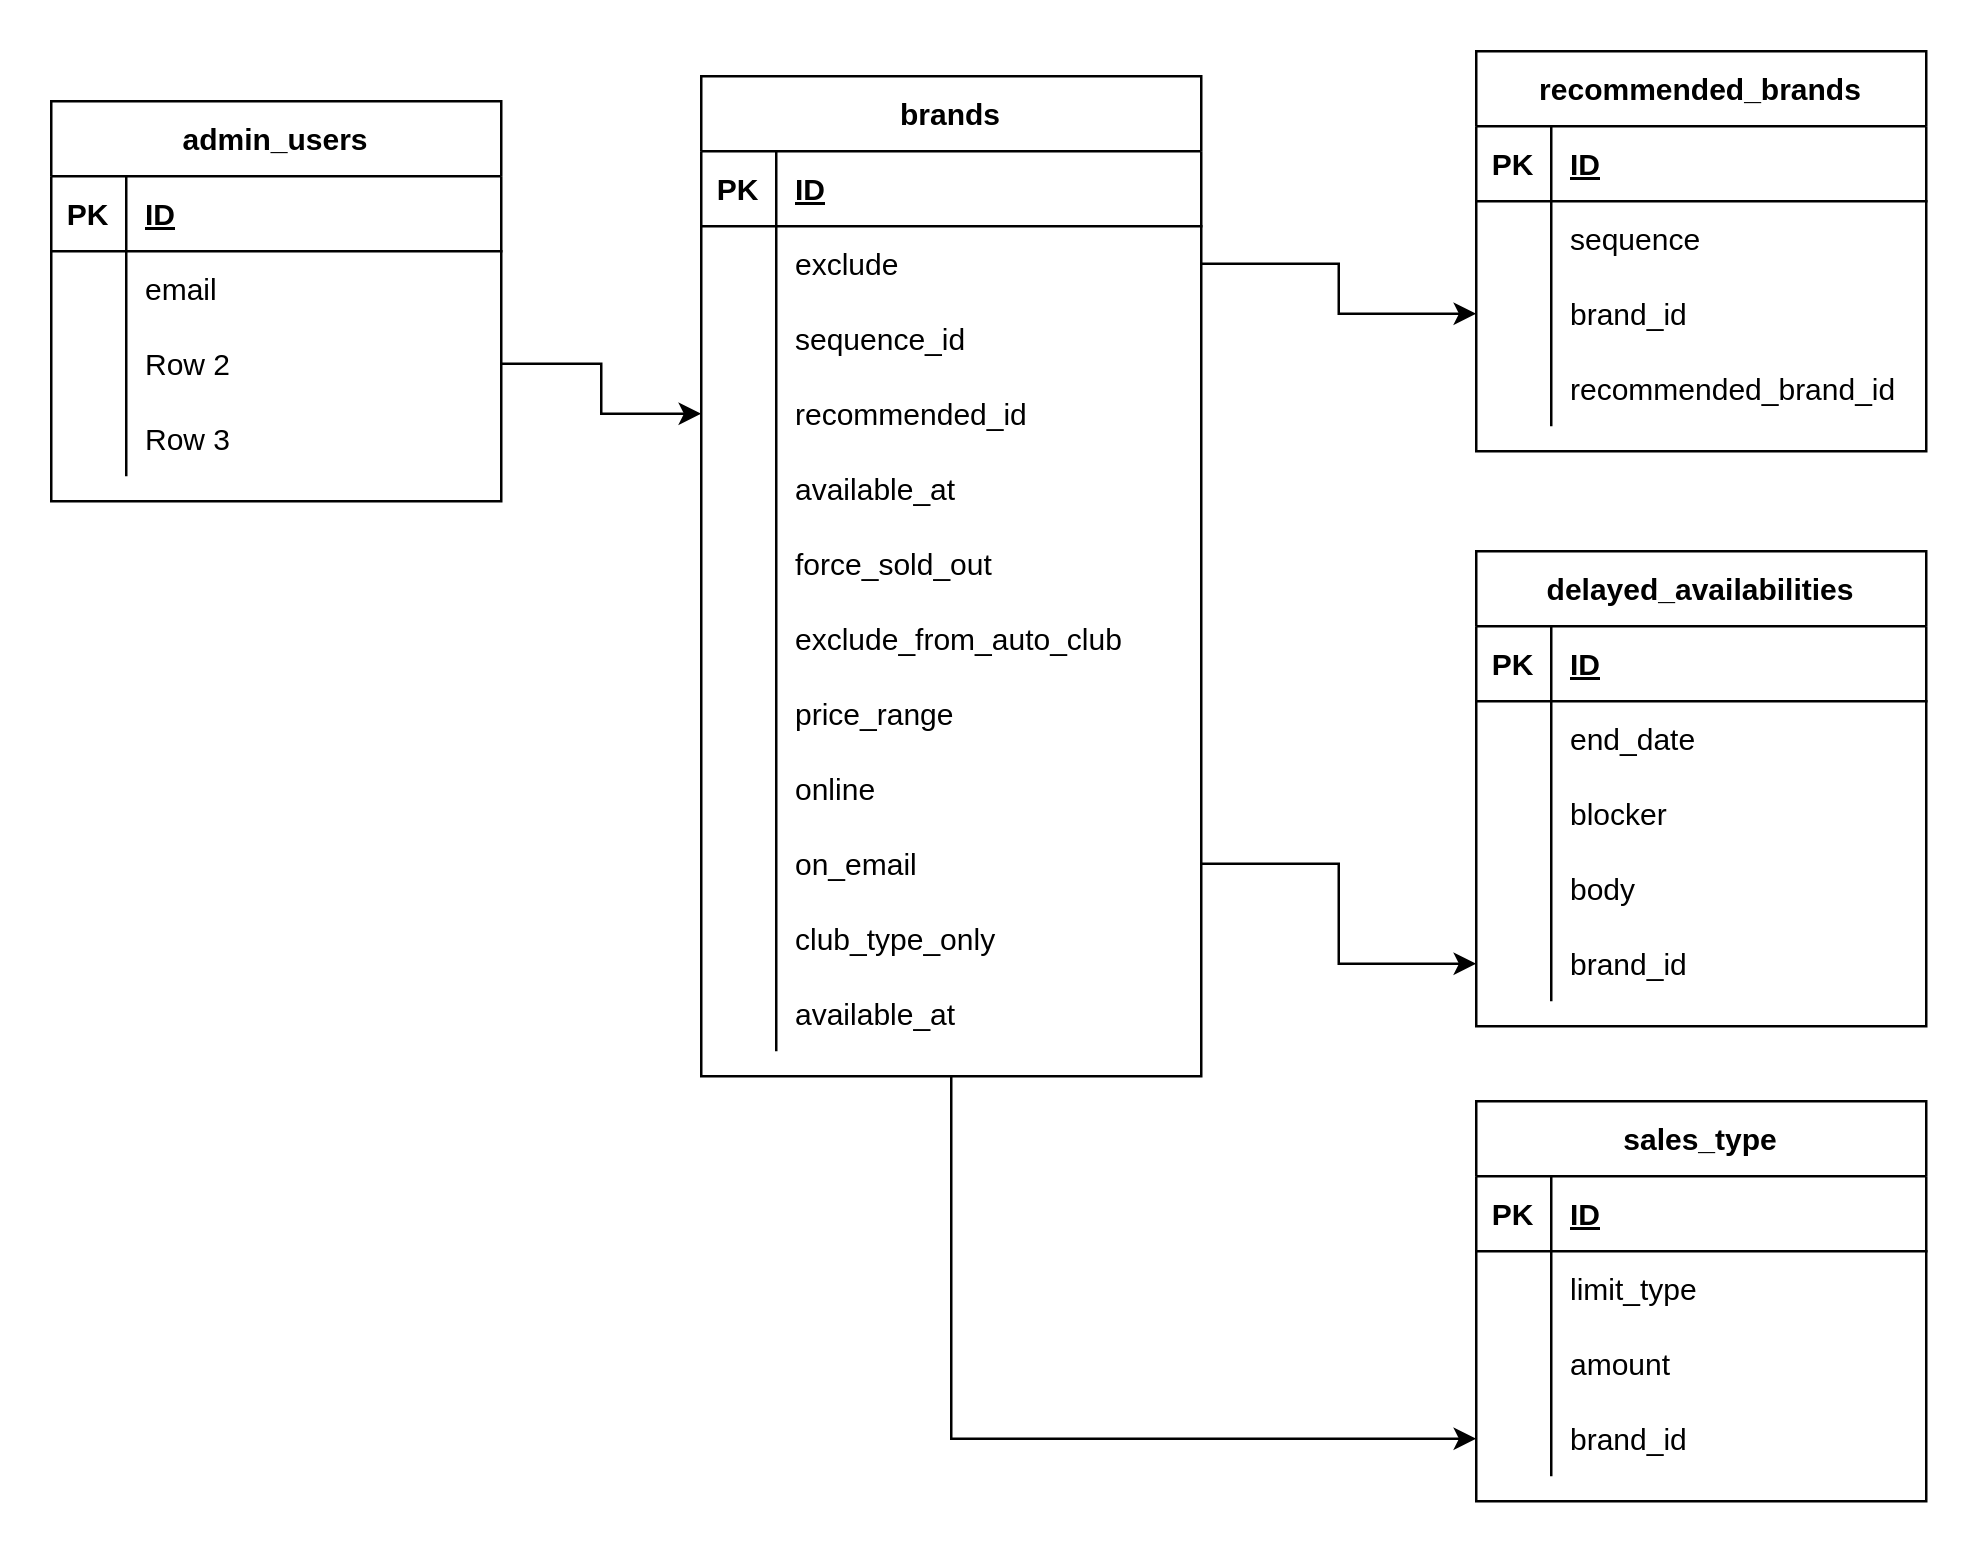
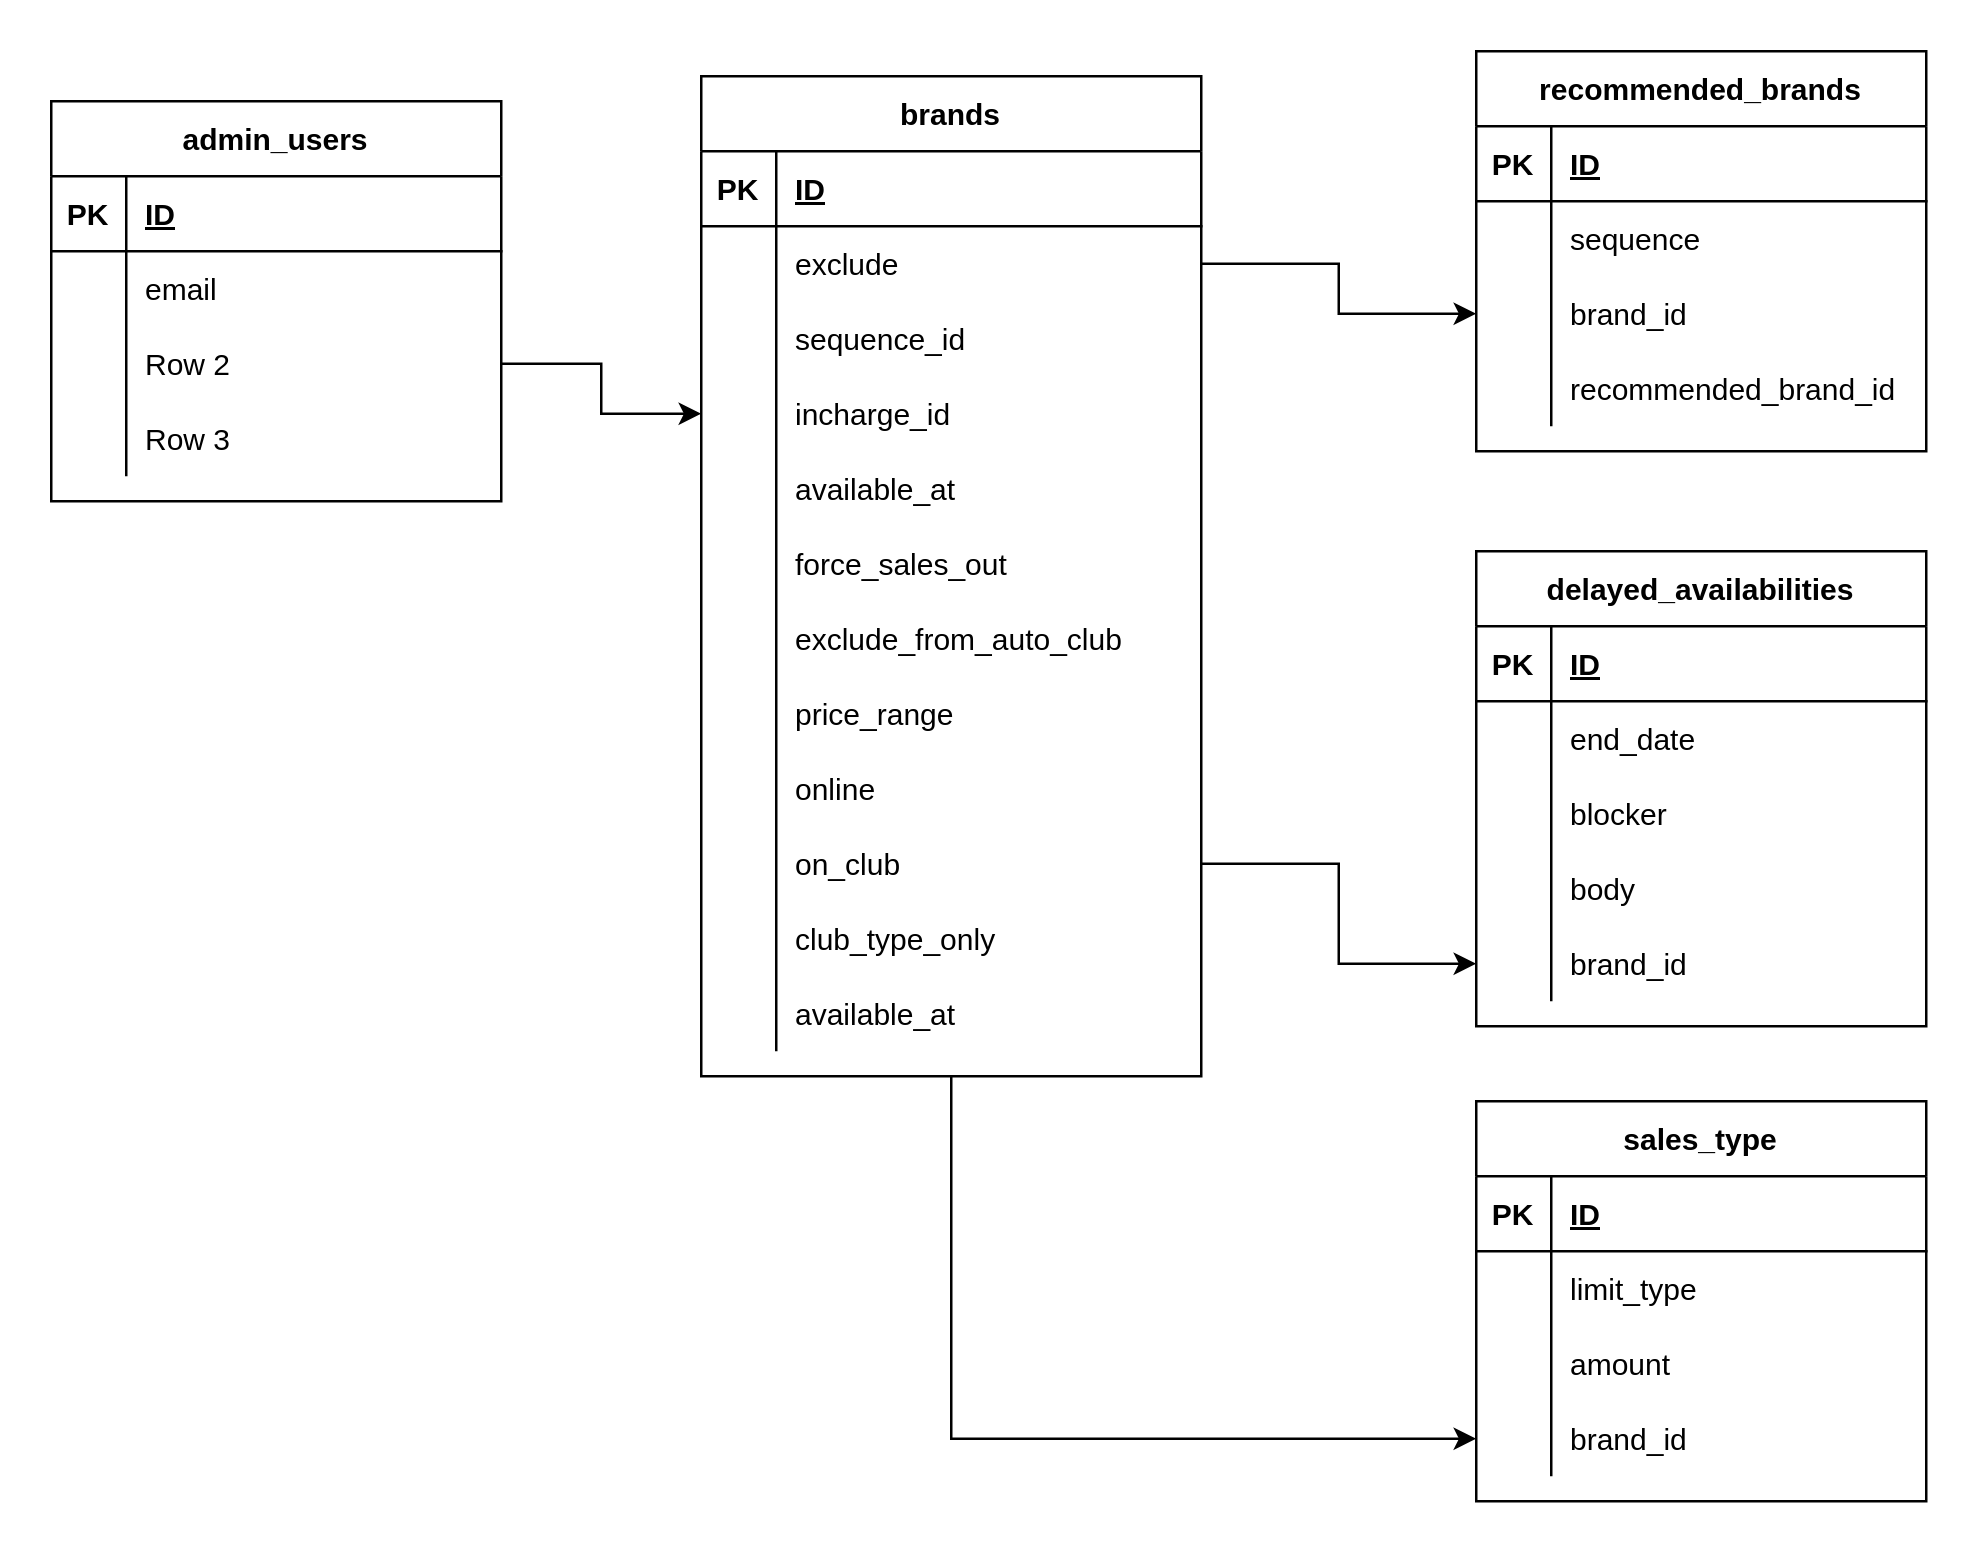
(909, 415) -> (880, 415)
(909, 565) -> (917, 565)
(854, 865) -> (850, 865)
